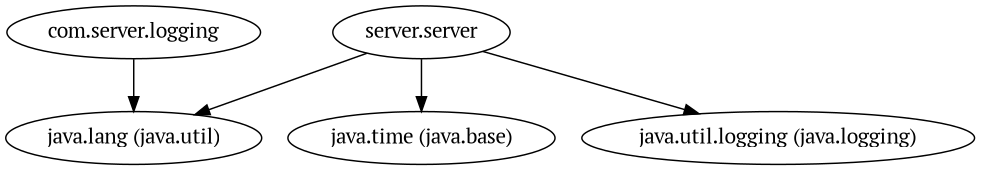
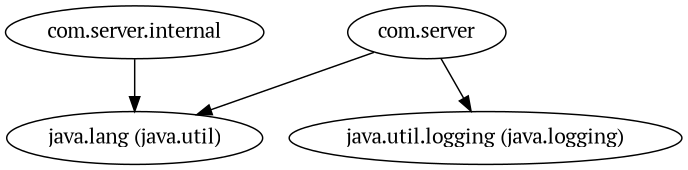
(134, 32) -> (135, 32)
(421, 32) -> (427, 32)
(421, 138) -> none
